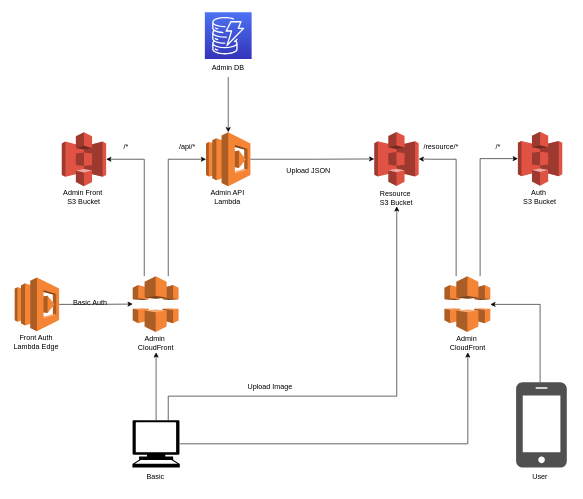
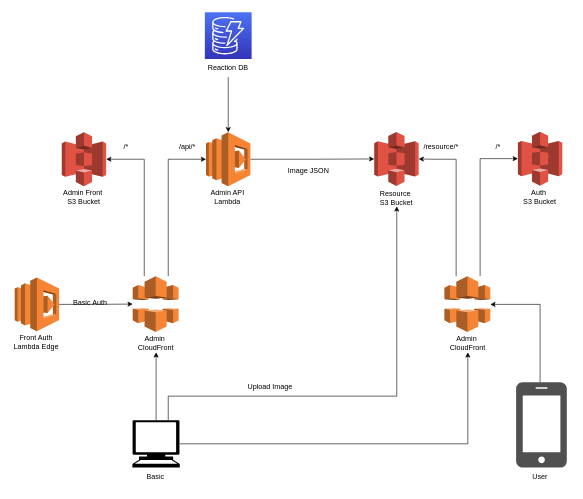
(228, 68) -> (228, 68)
(309, 171) -> (309, 171)
